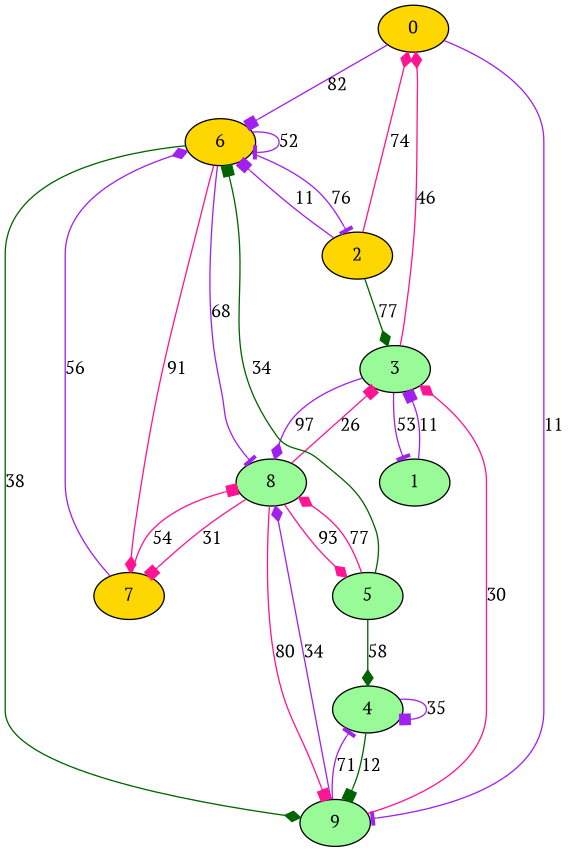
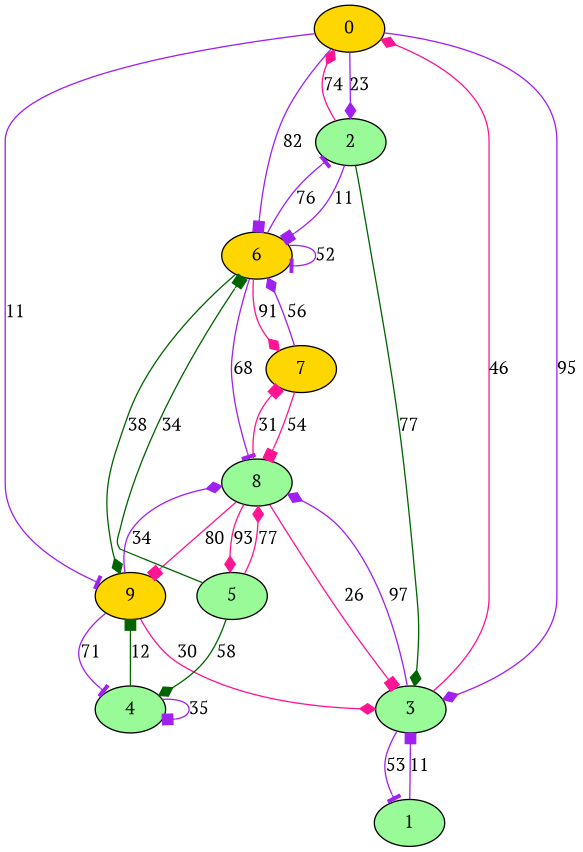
none -> (350, 78)
(357, 256) -> (351, 142)
none -> (557, 332)
(335, 823) -> (130, 596)
